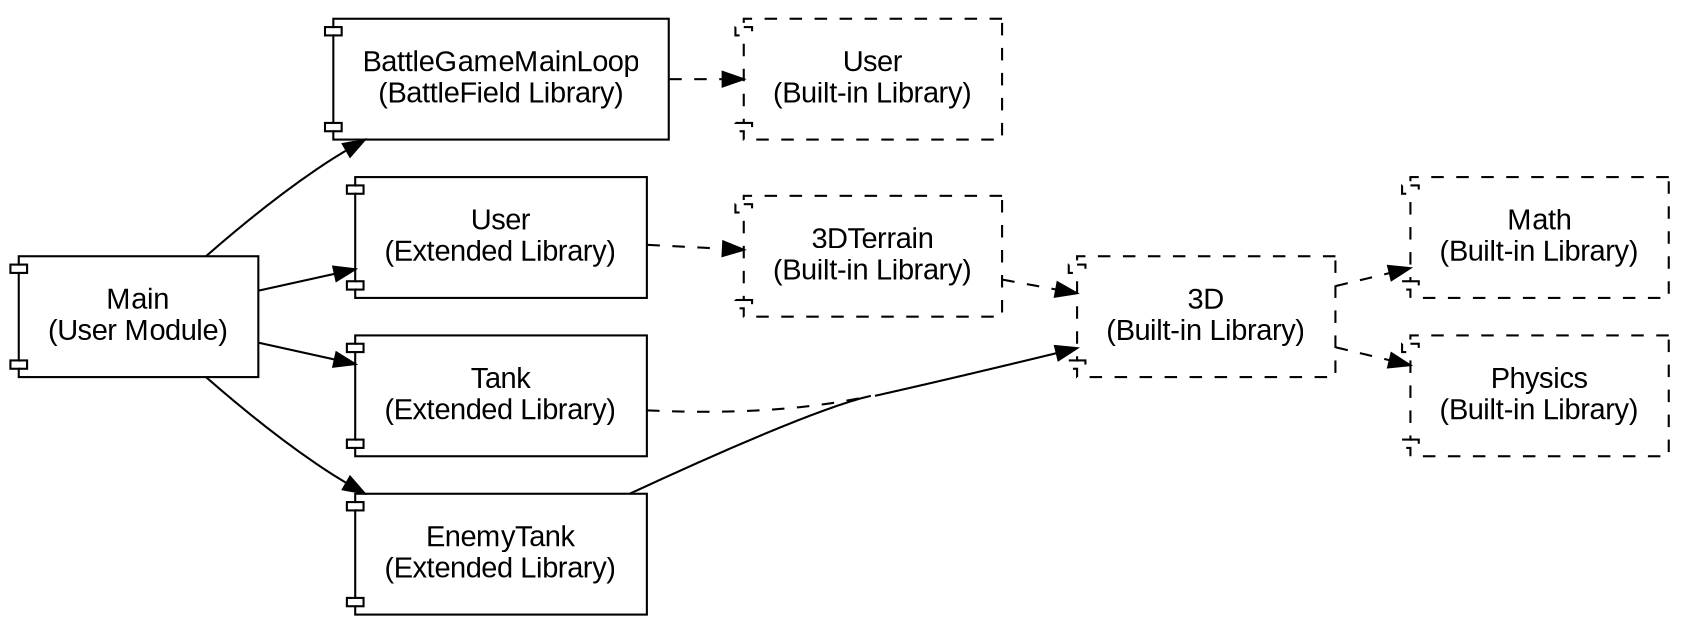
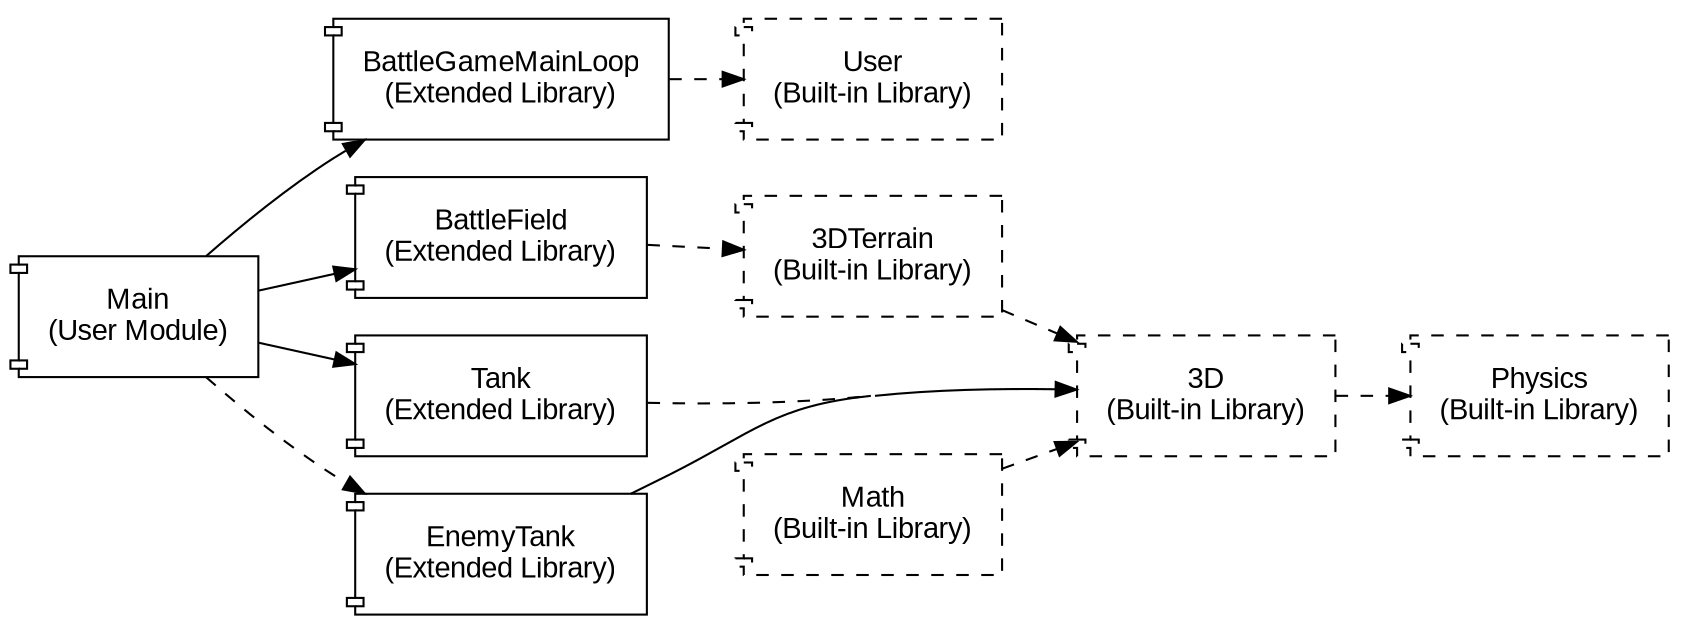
(501, 79) -> (501, 79)
(501, 238) -> (501, 238)
(1362, 280) -> (1030, 459)
(274, 433) -> (274, 433)
